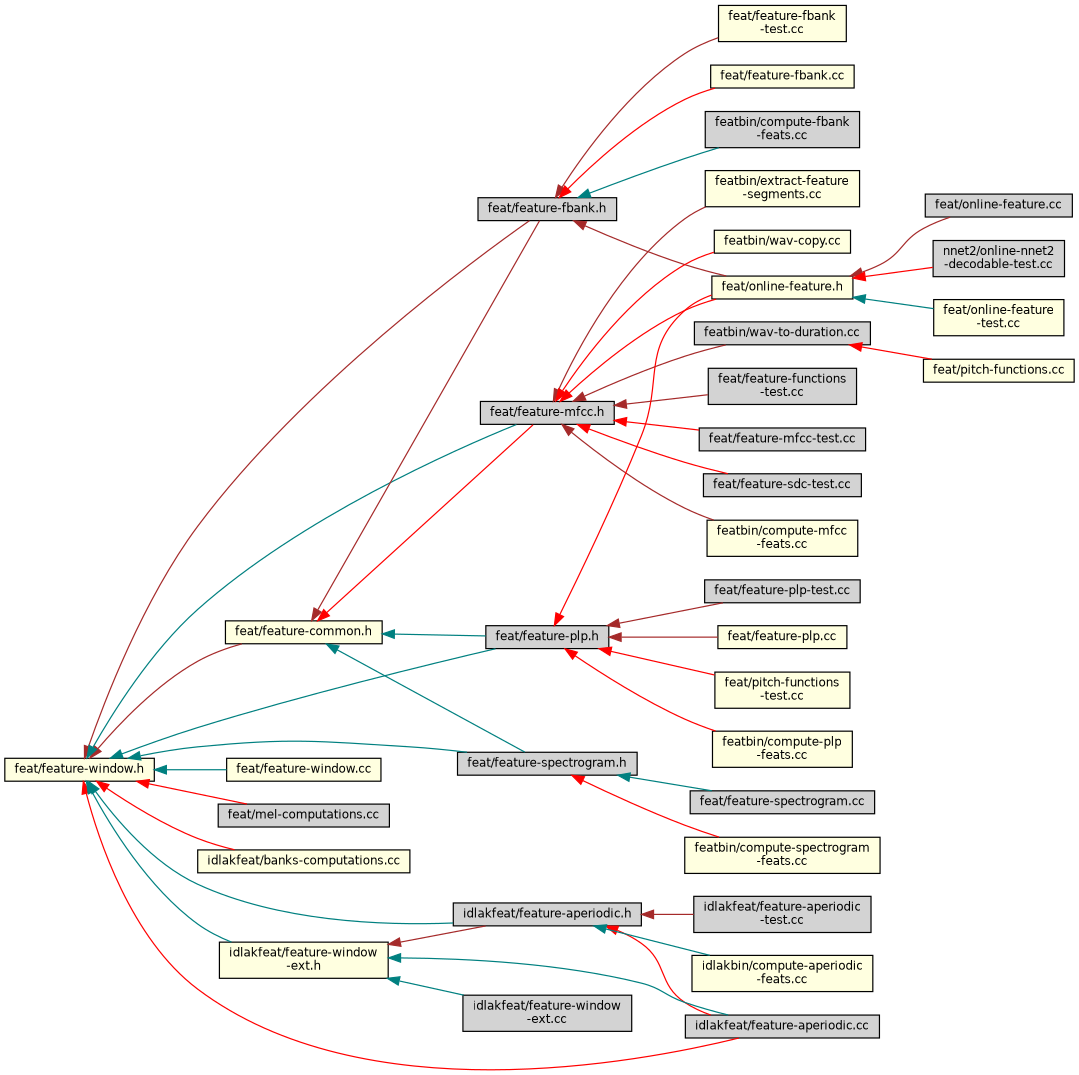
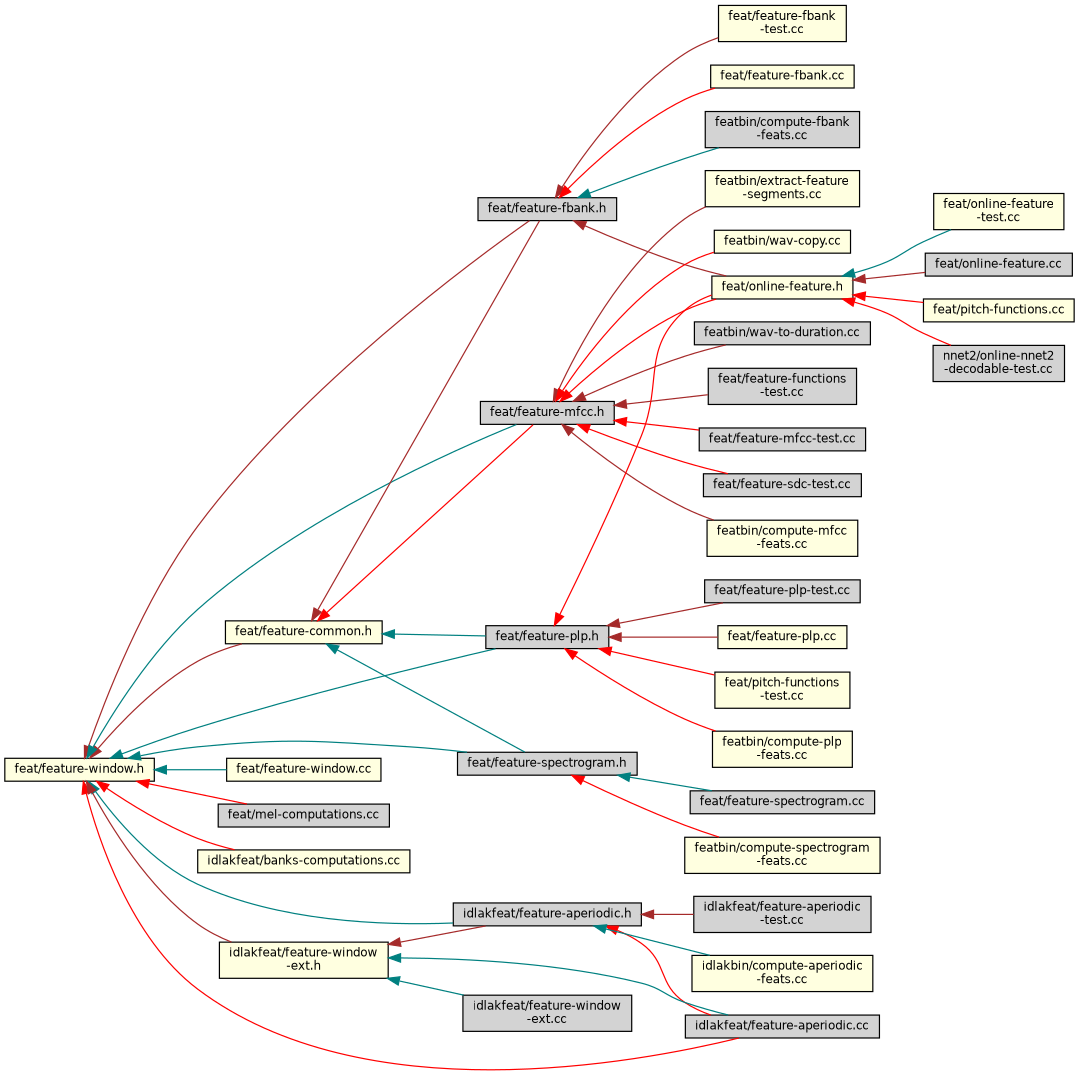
(897, 353) -> (894, 299)
(150, 879) -> (150, 879)
